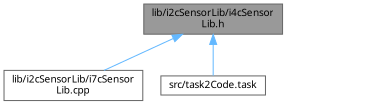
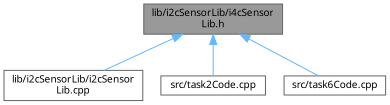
(73, 85) -> (73, 85)
(213, 85) -> (213, 85)
none -> (335, 85)
